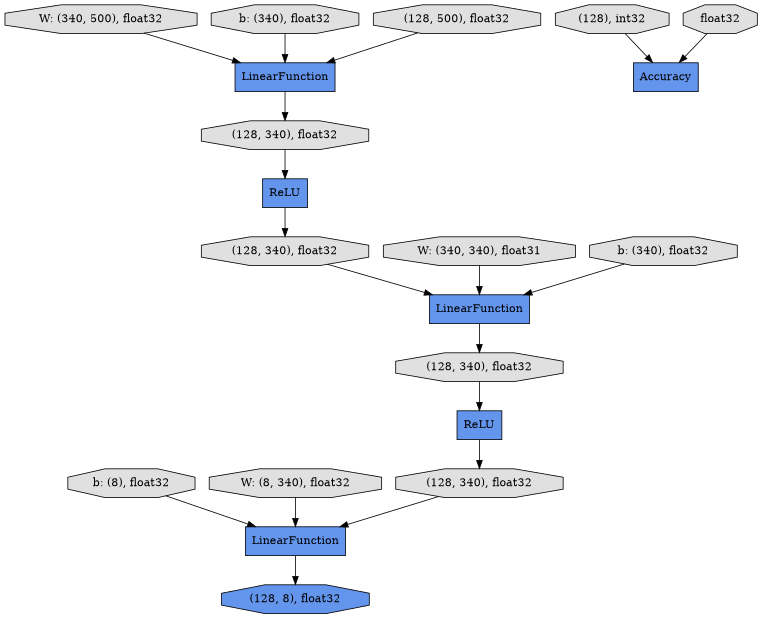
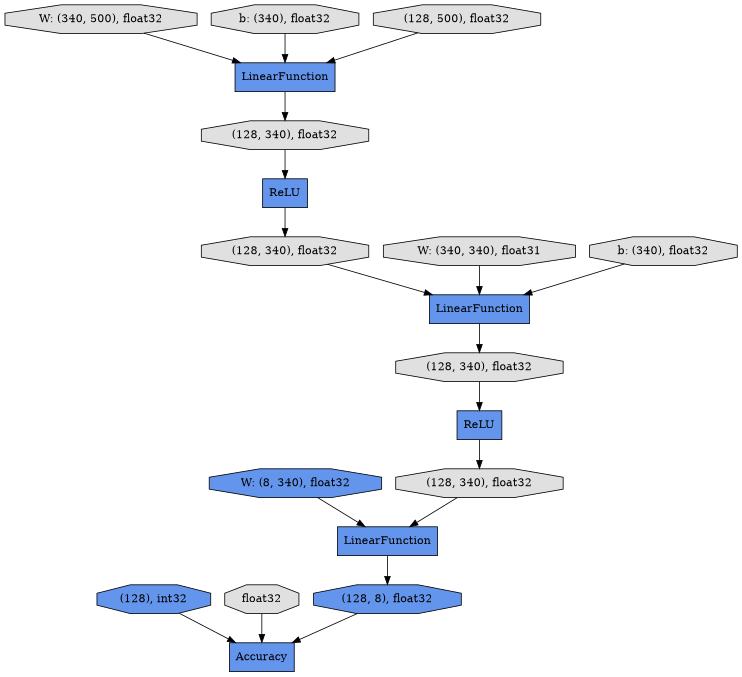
(612, 19) -> (154, 599)
(131, 483) -> none
(295, 483) -> (295, 483)
none -> (328, 627)
